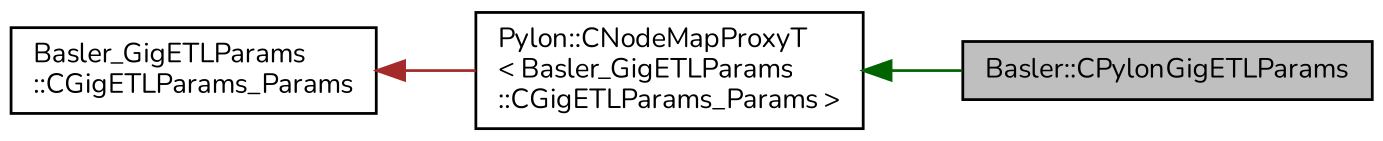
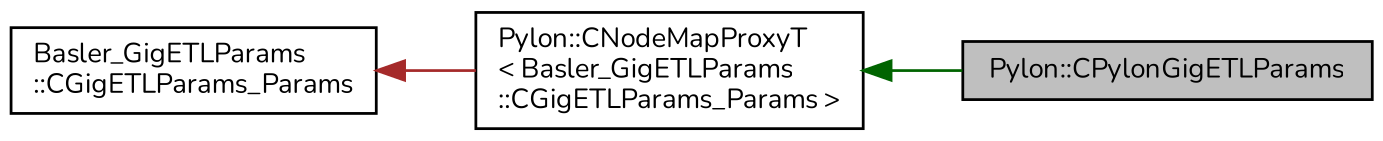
(1168, 71) -> (1168, 71)
